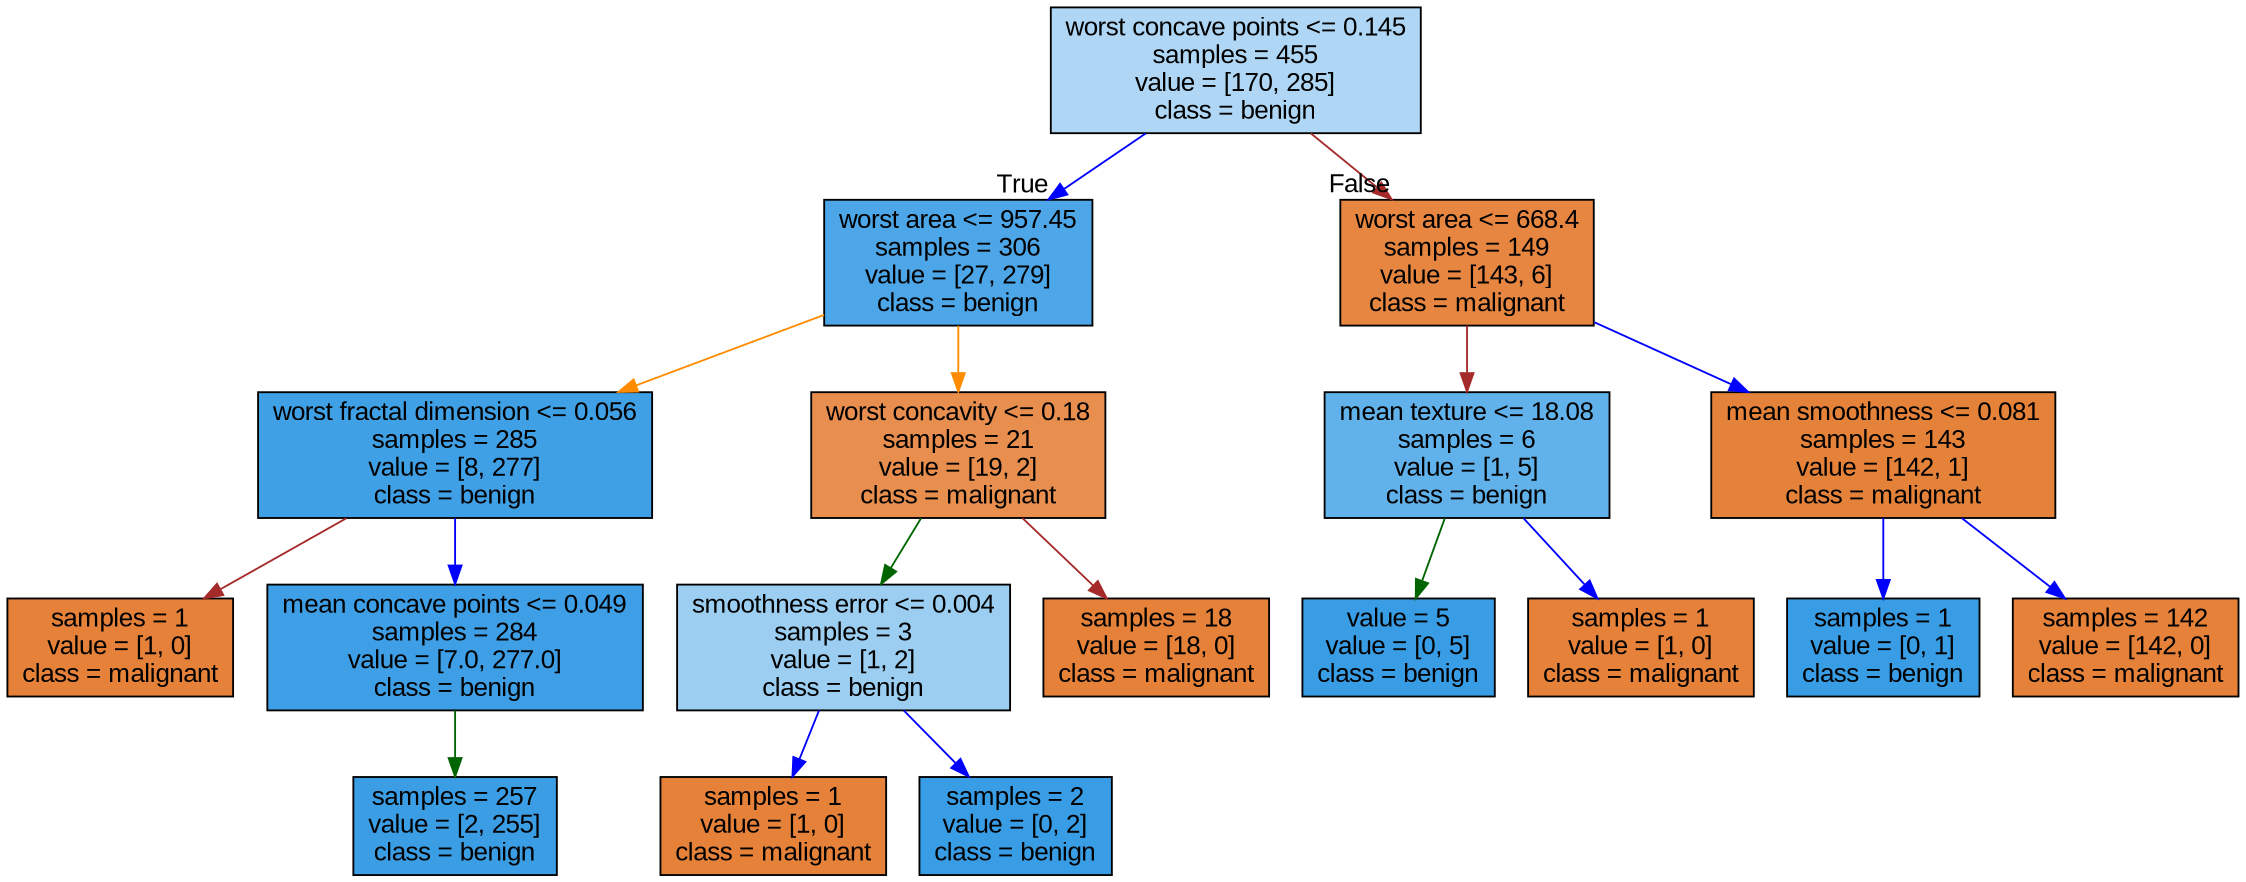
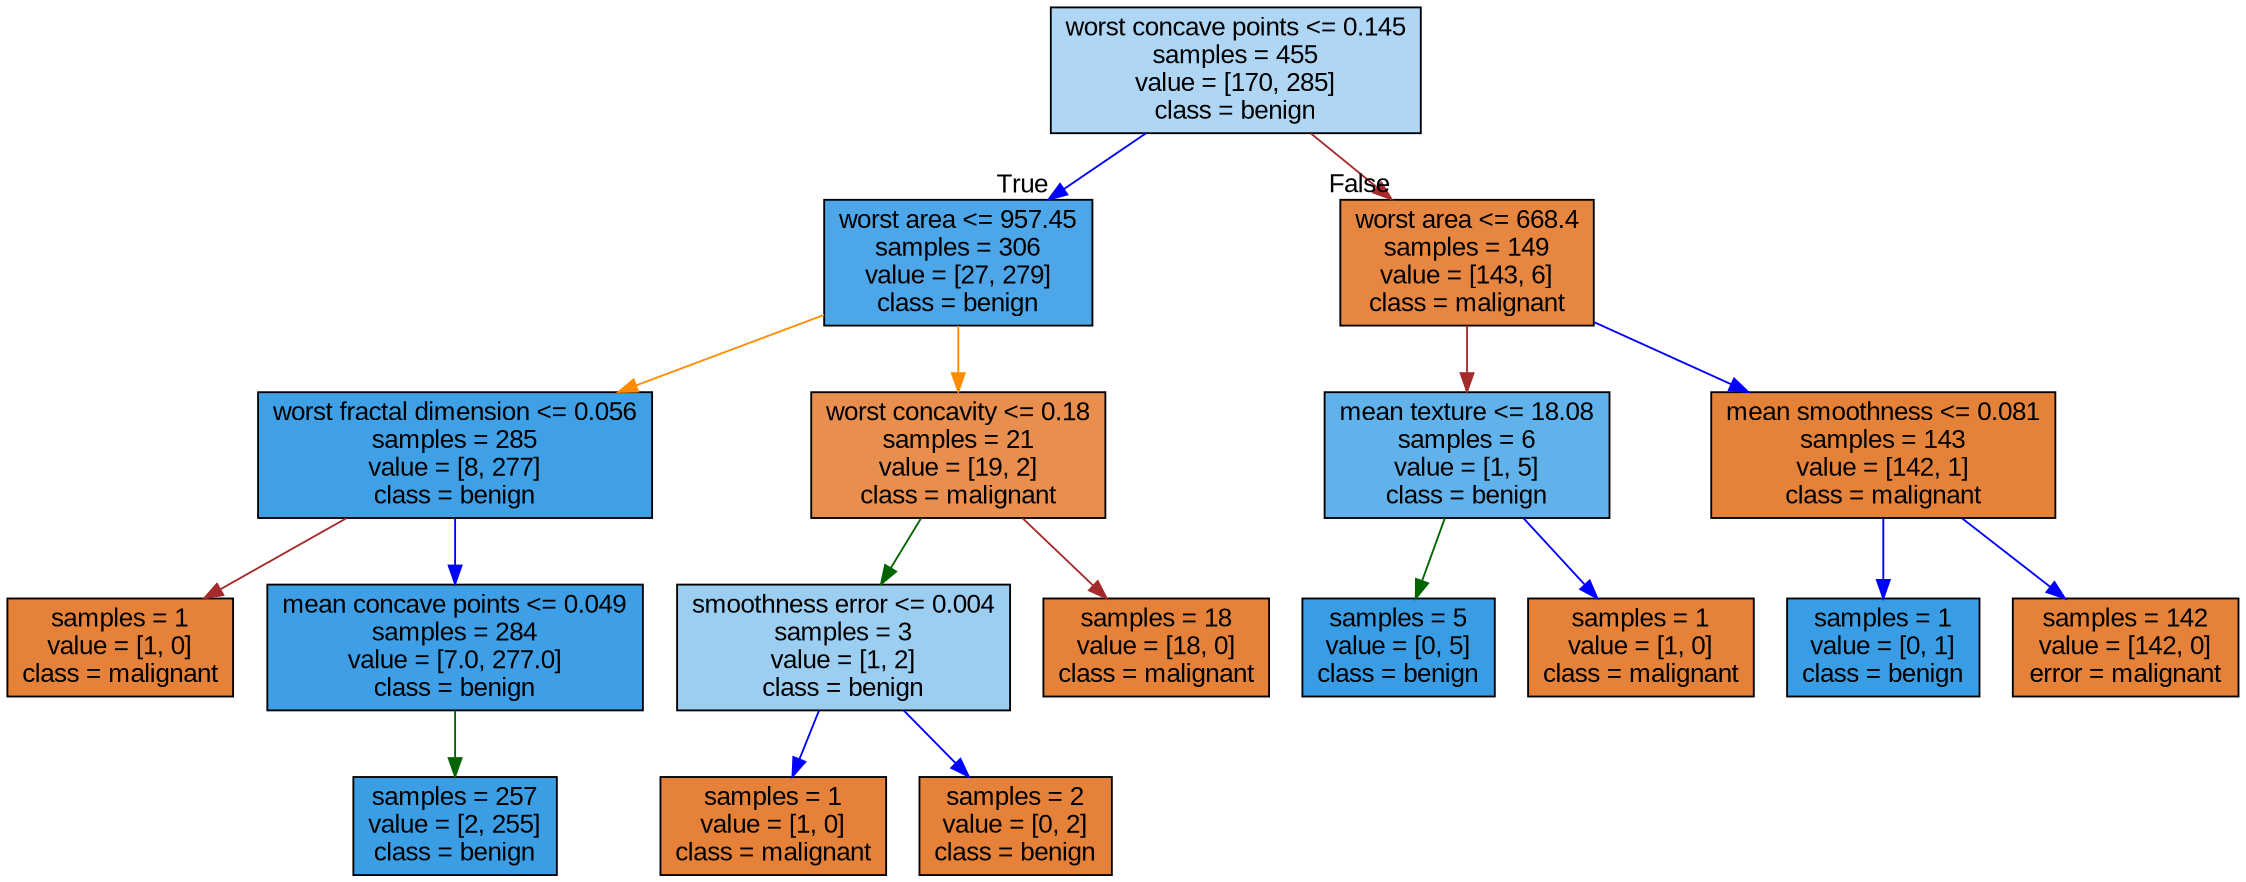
(1399, 648) -> (1399, 648)
(2126, 648) -> (2126, 648)
(1016, 826) -> (1016, 826)
